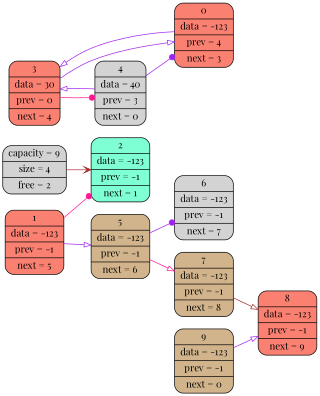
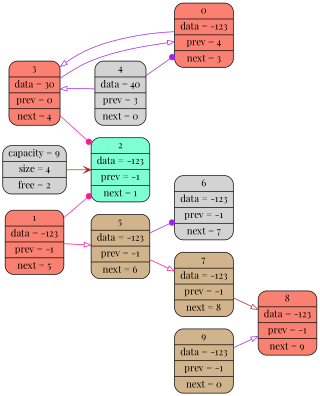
(75, 98) -> (73, 128)
(74, 244) -> (74, 244)
